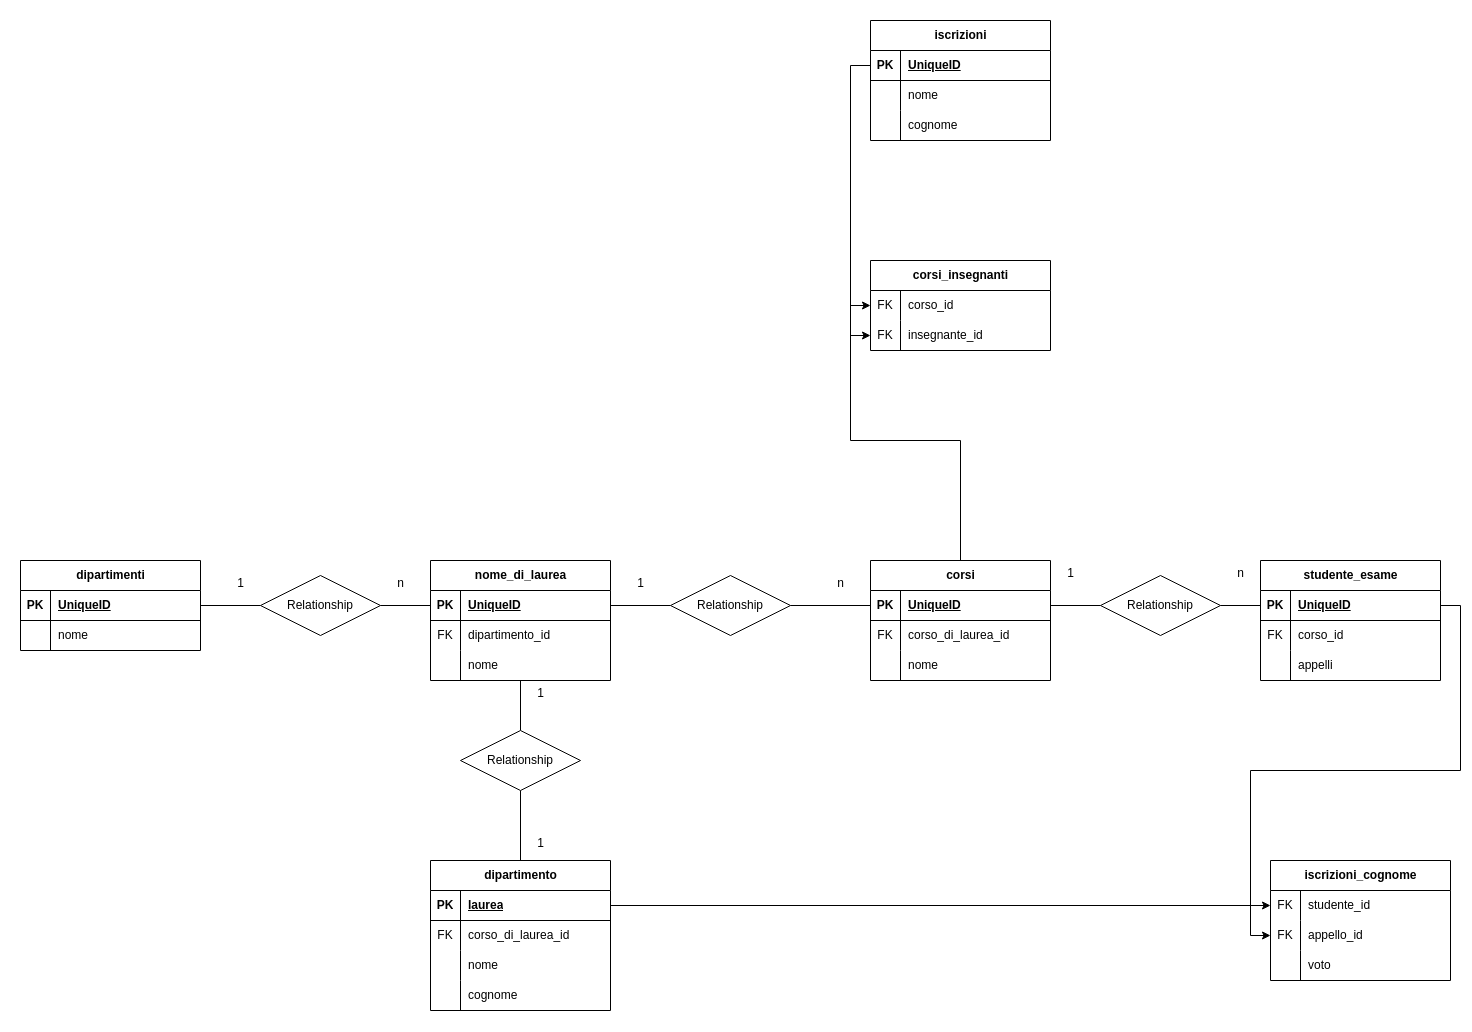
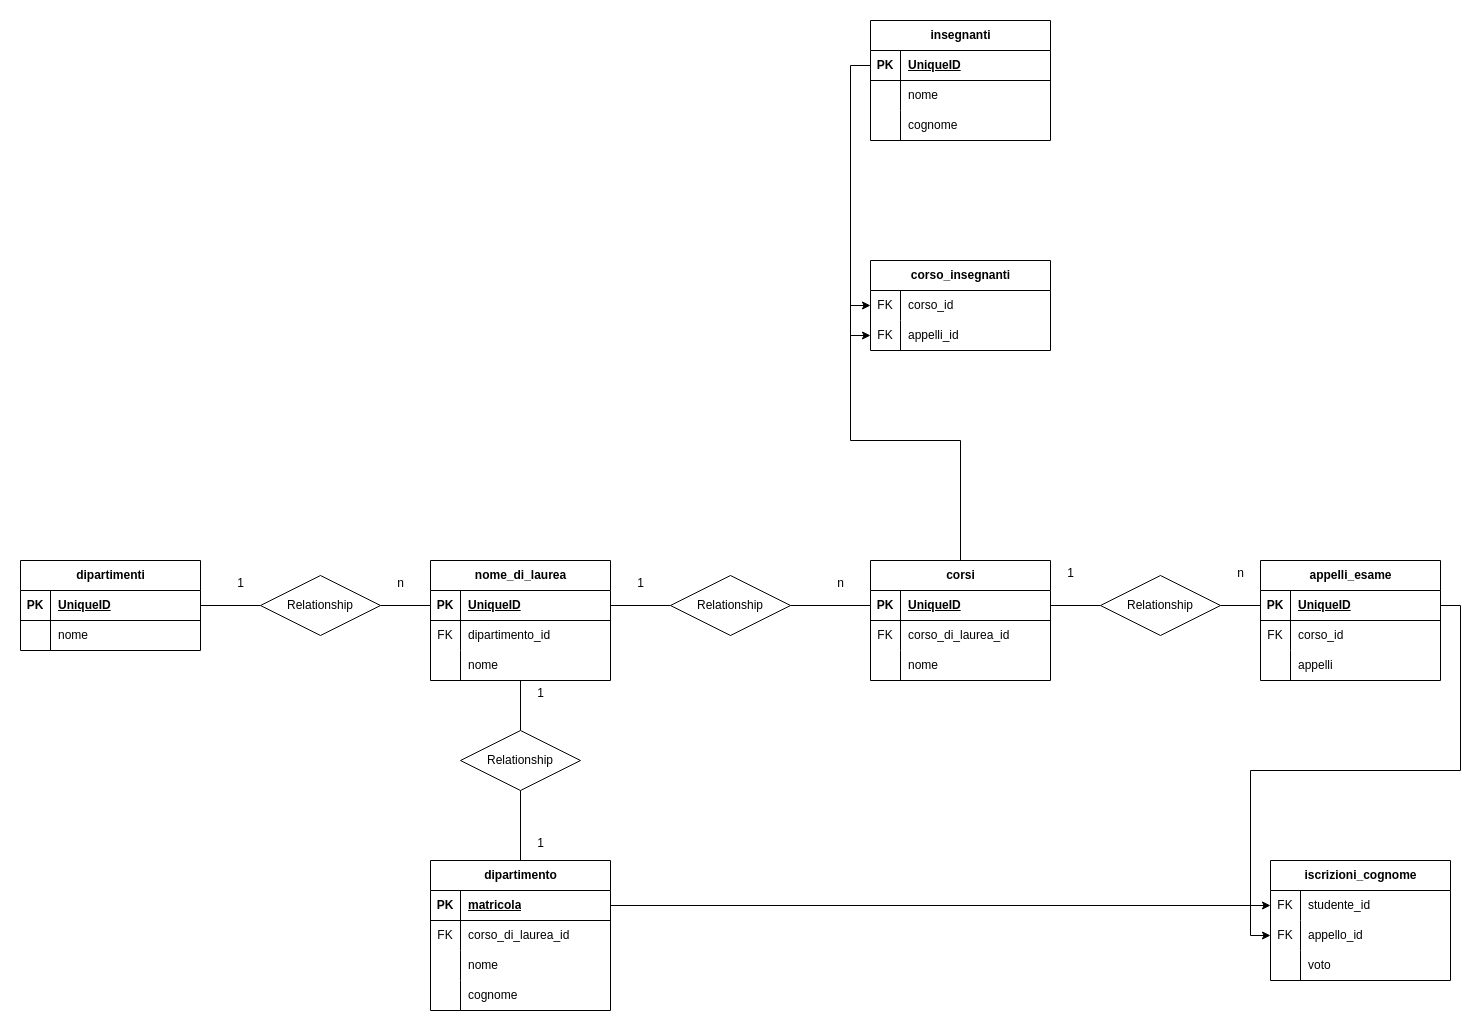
(961, 36) -> (961, 36)
(961, 276) -> (961, 276)
(949, 336) -> (936, 336)
(1351, 576) -> (1351, 576)
(487, 906) -> (496, 906)
